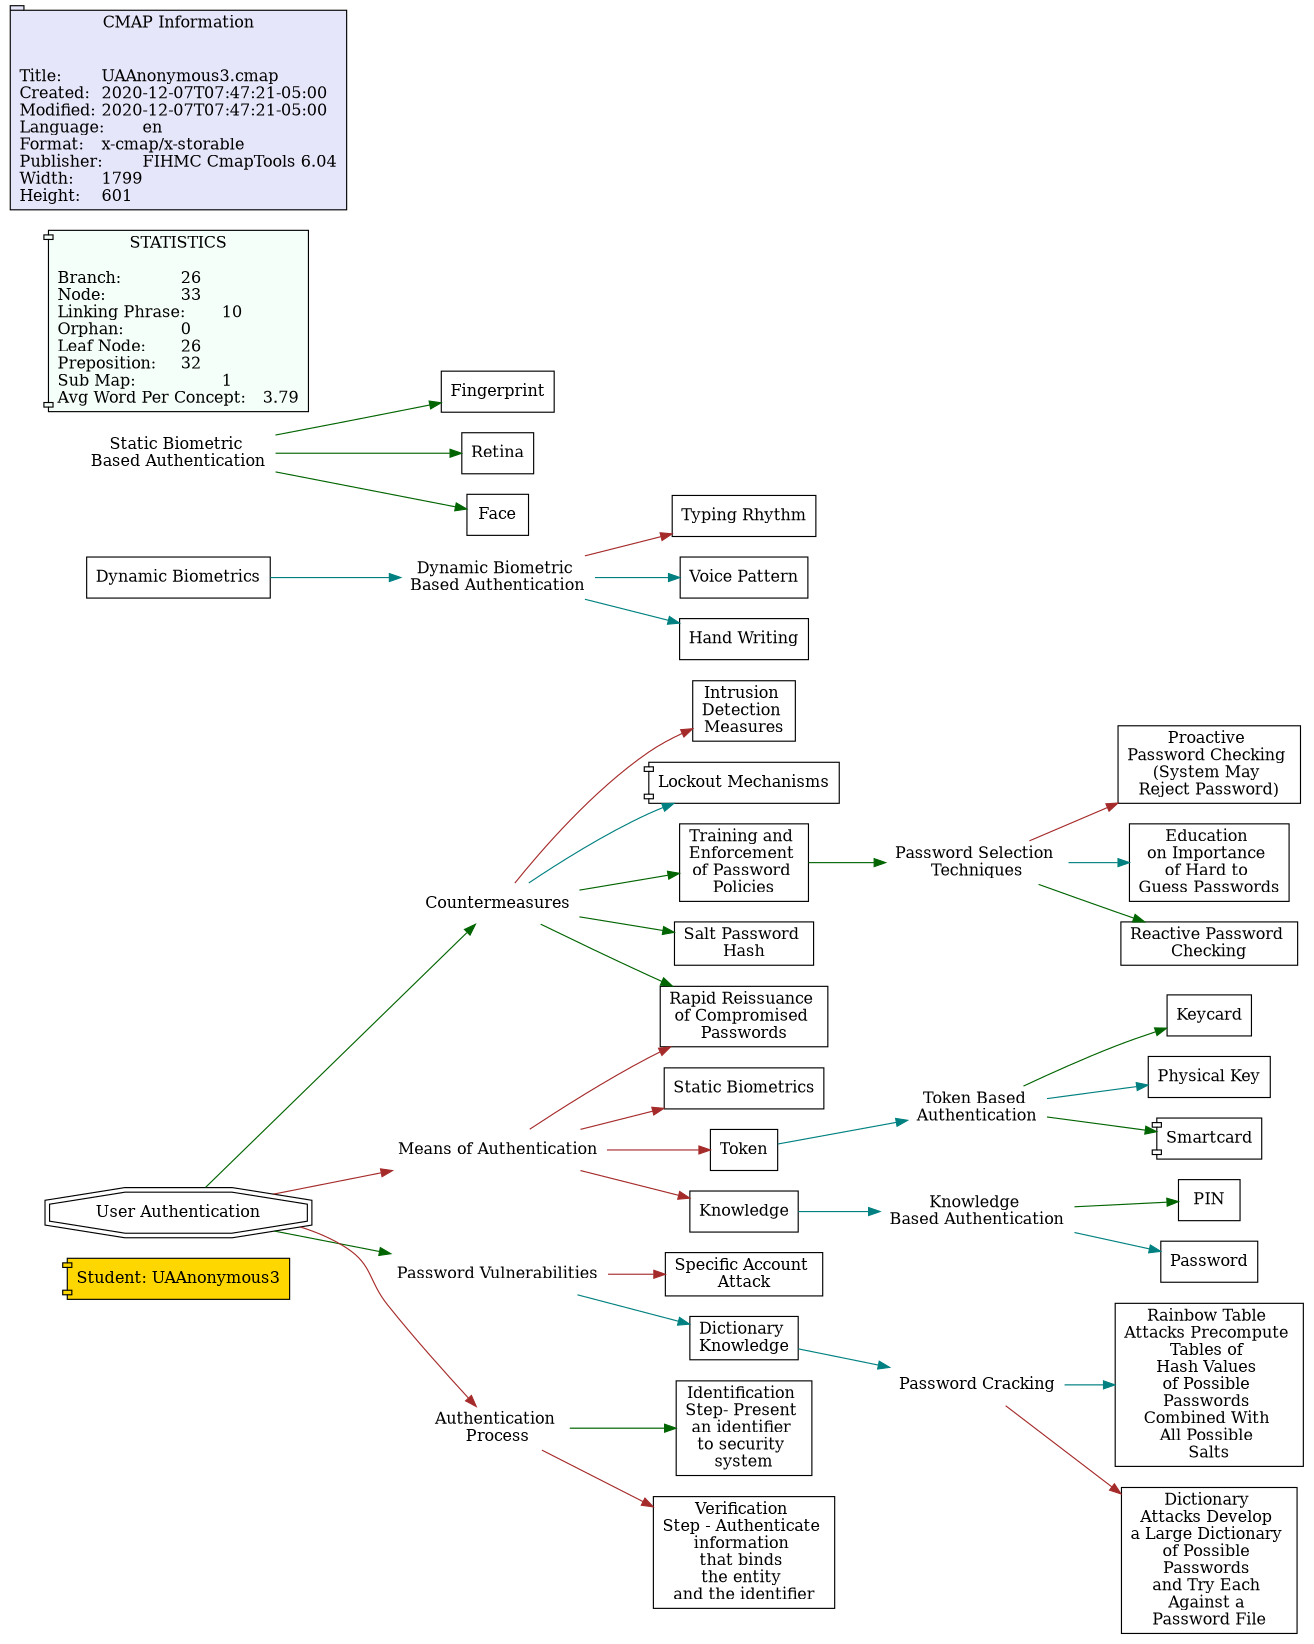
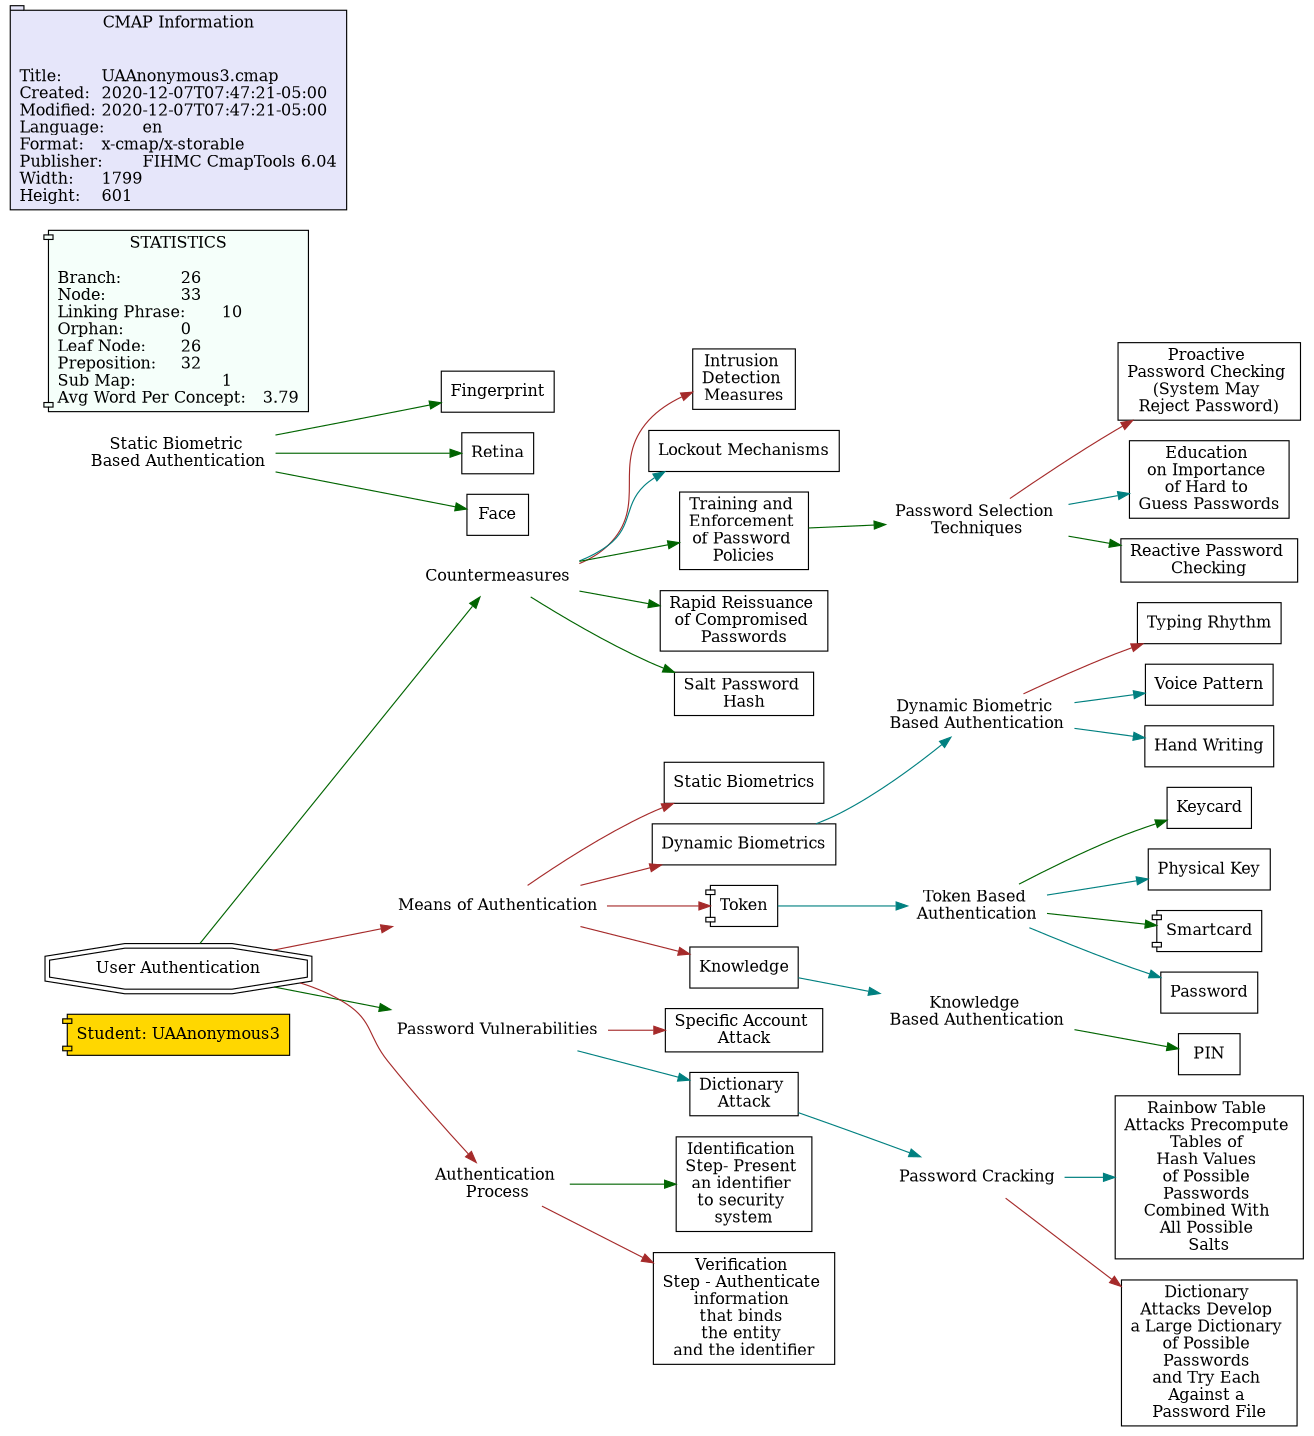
(744, 783) -> (744, 451)
(594, 1089) -> (615, 877)
(744, 1150) -> (744, 906)
(1112, 1241) -> (1089, 952)
(744, 1338) -> (744, 1094)
